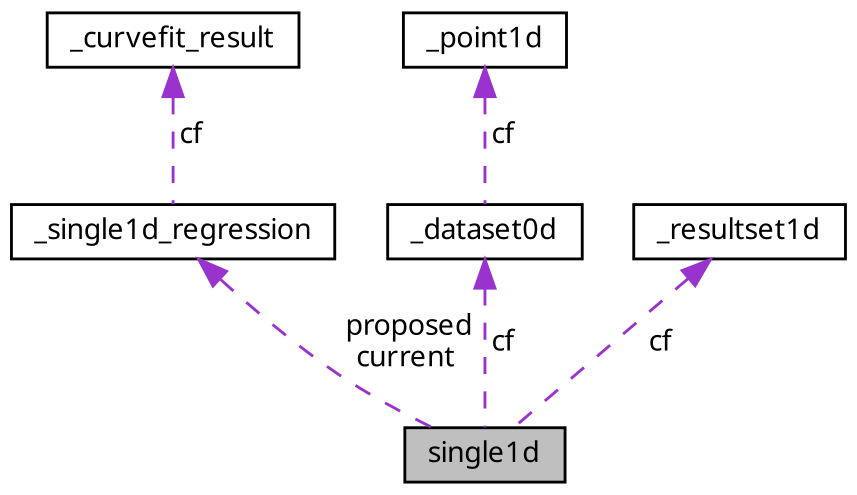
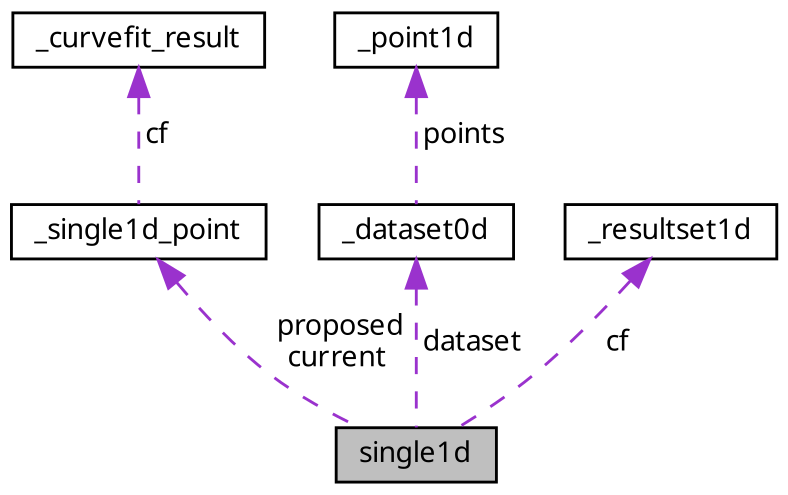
(501, 136) -> (461, 136)
(173, 232) -> (139, 232)
(501, 343) -> (469, 343)
